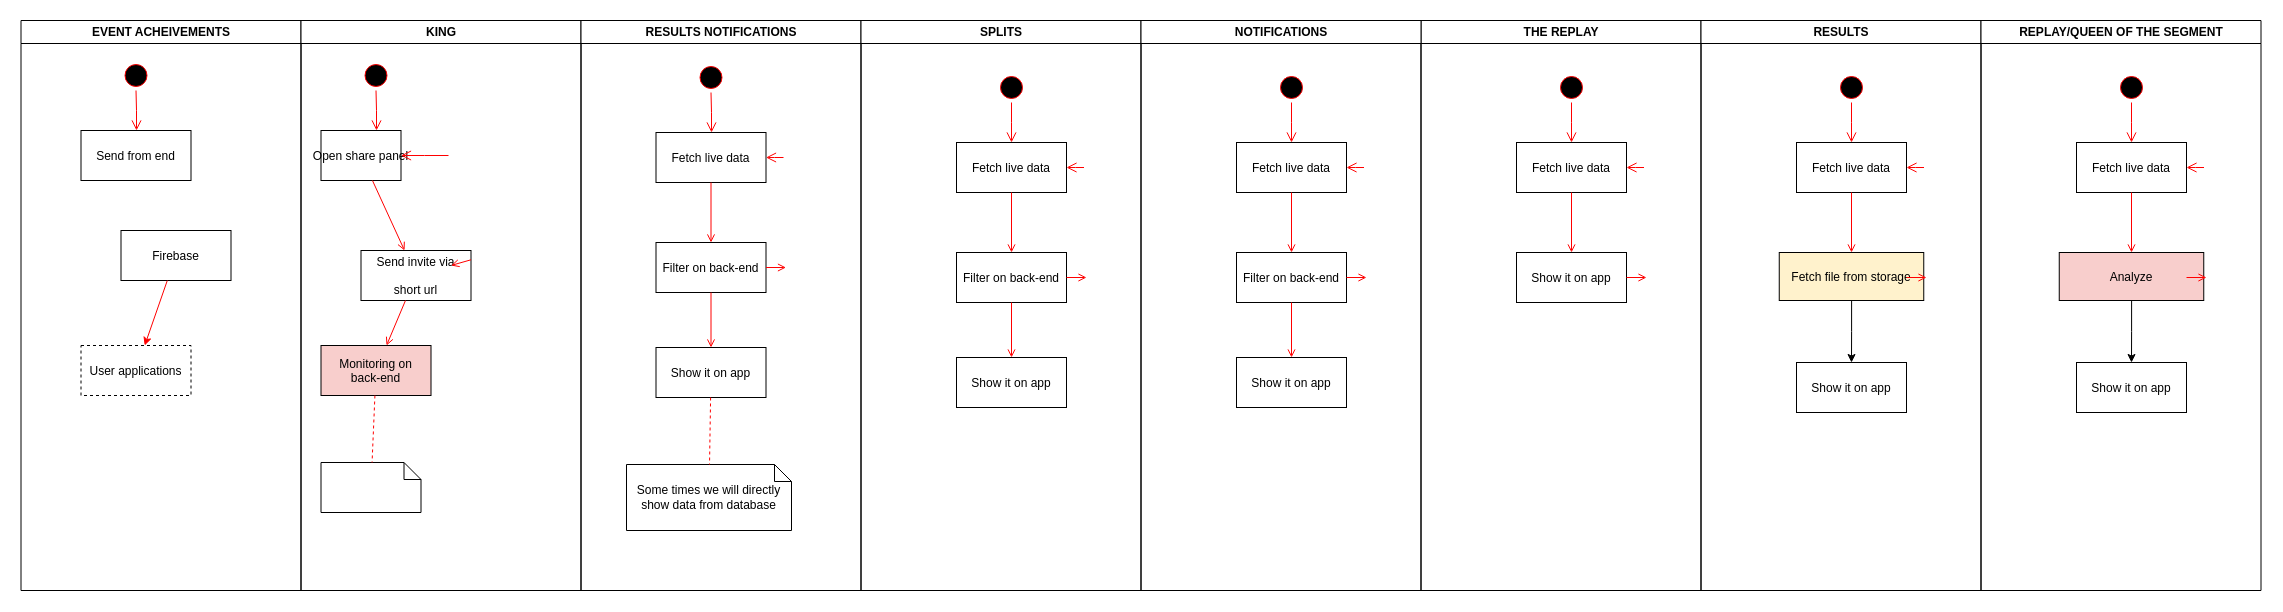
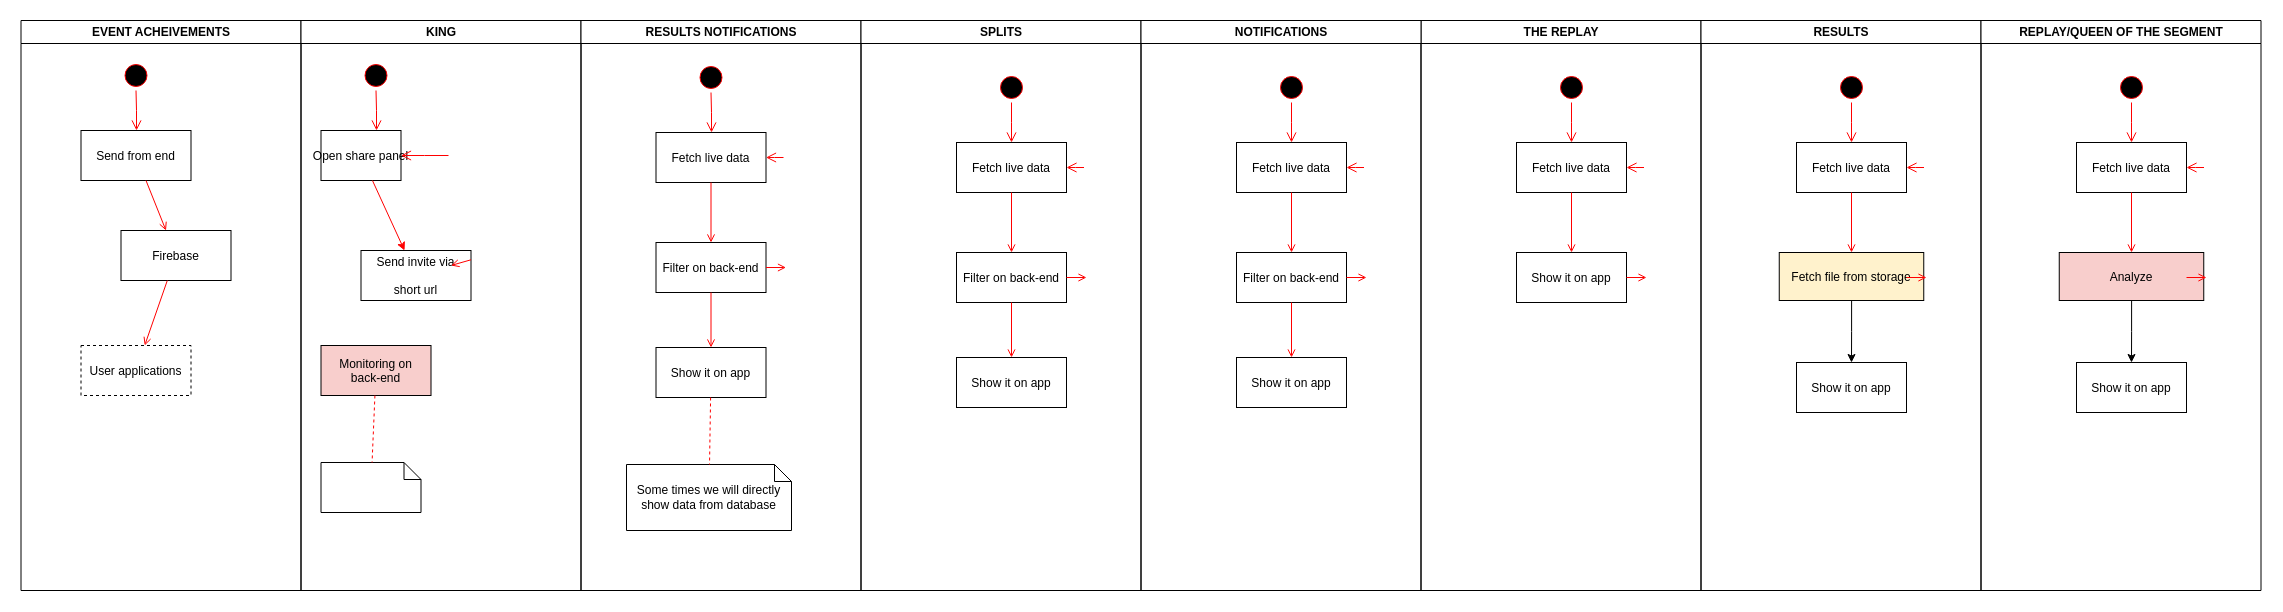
none -> (155, 204)
(402, 245) -> (401, 243)
(396, 322) -> none
(147, 338) -> (147, 340)
